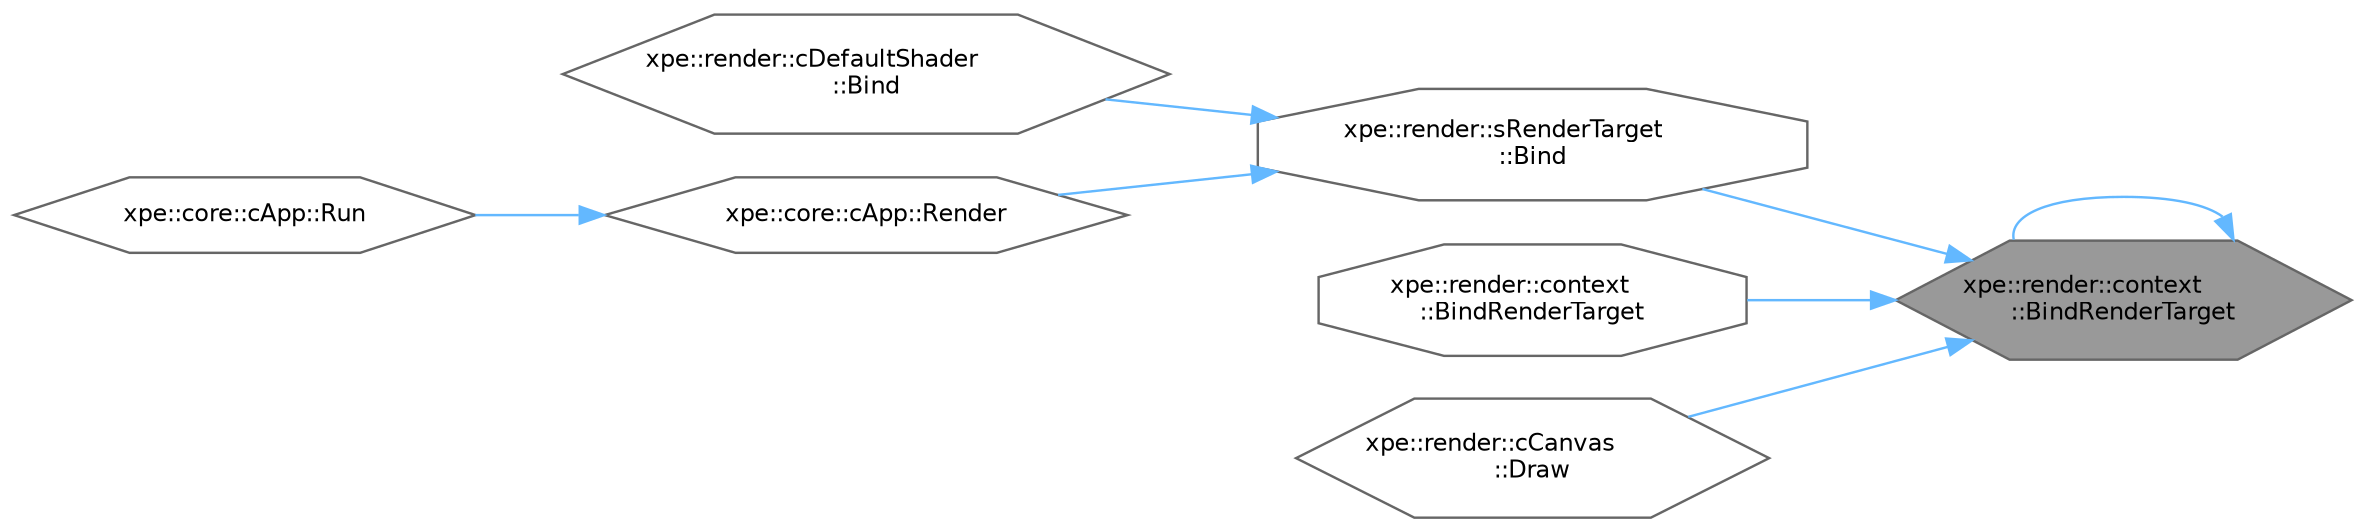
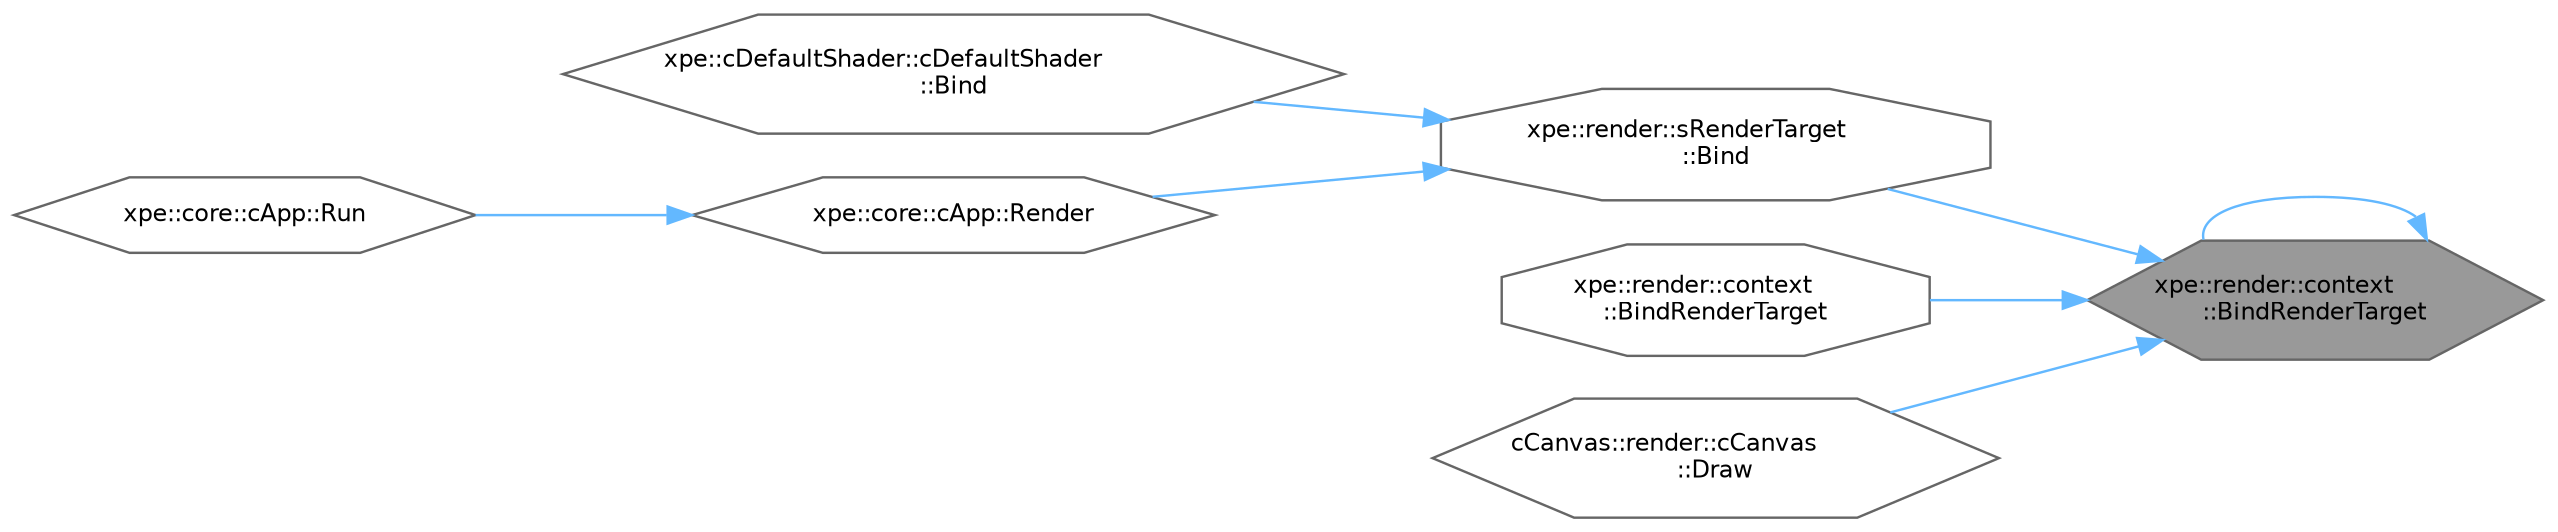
(866, 74) -> (953, 74)
(1533, 458) -> (1716, 458)
